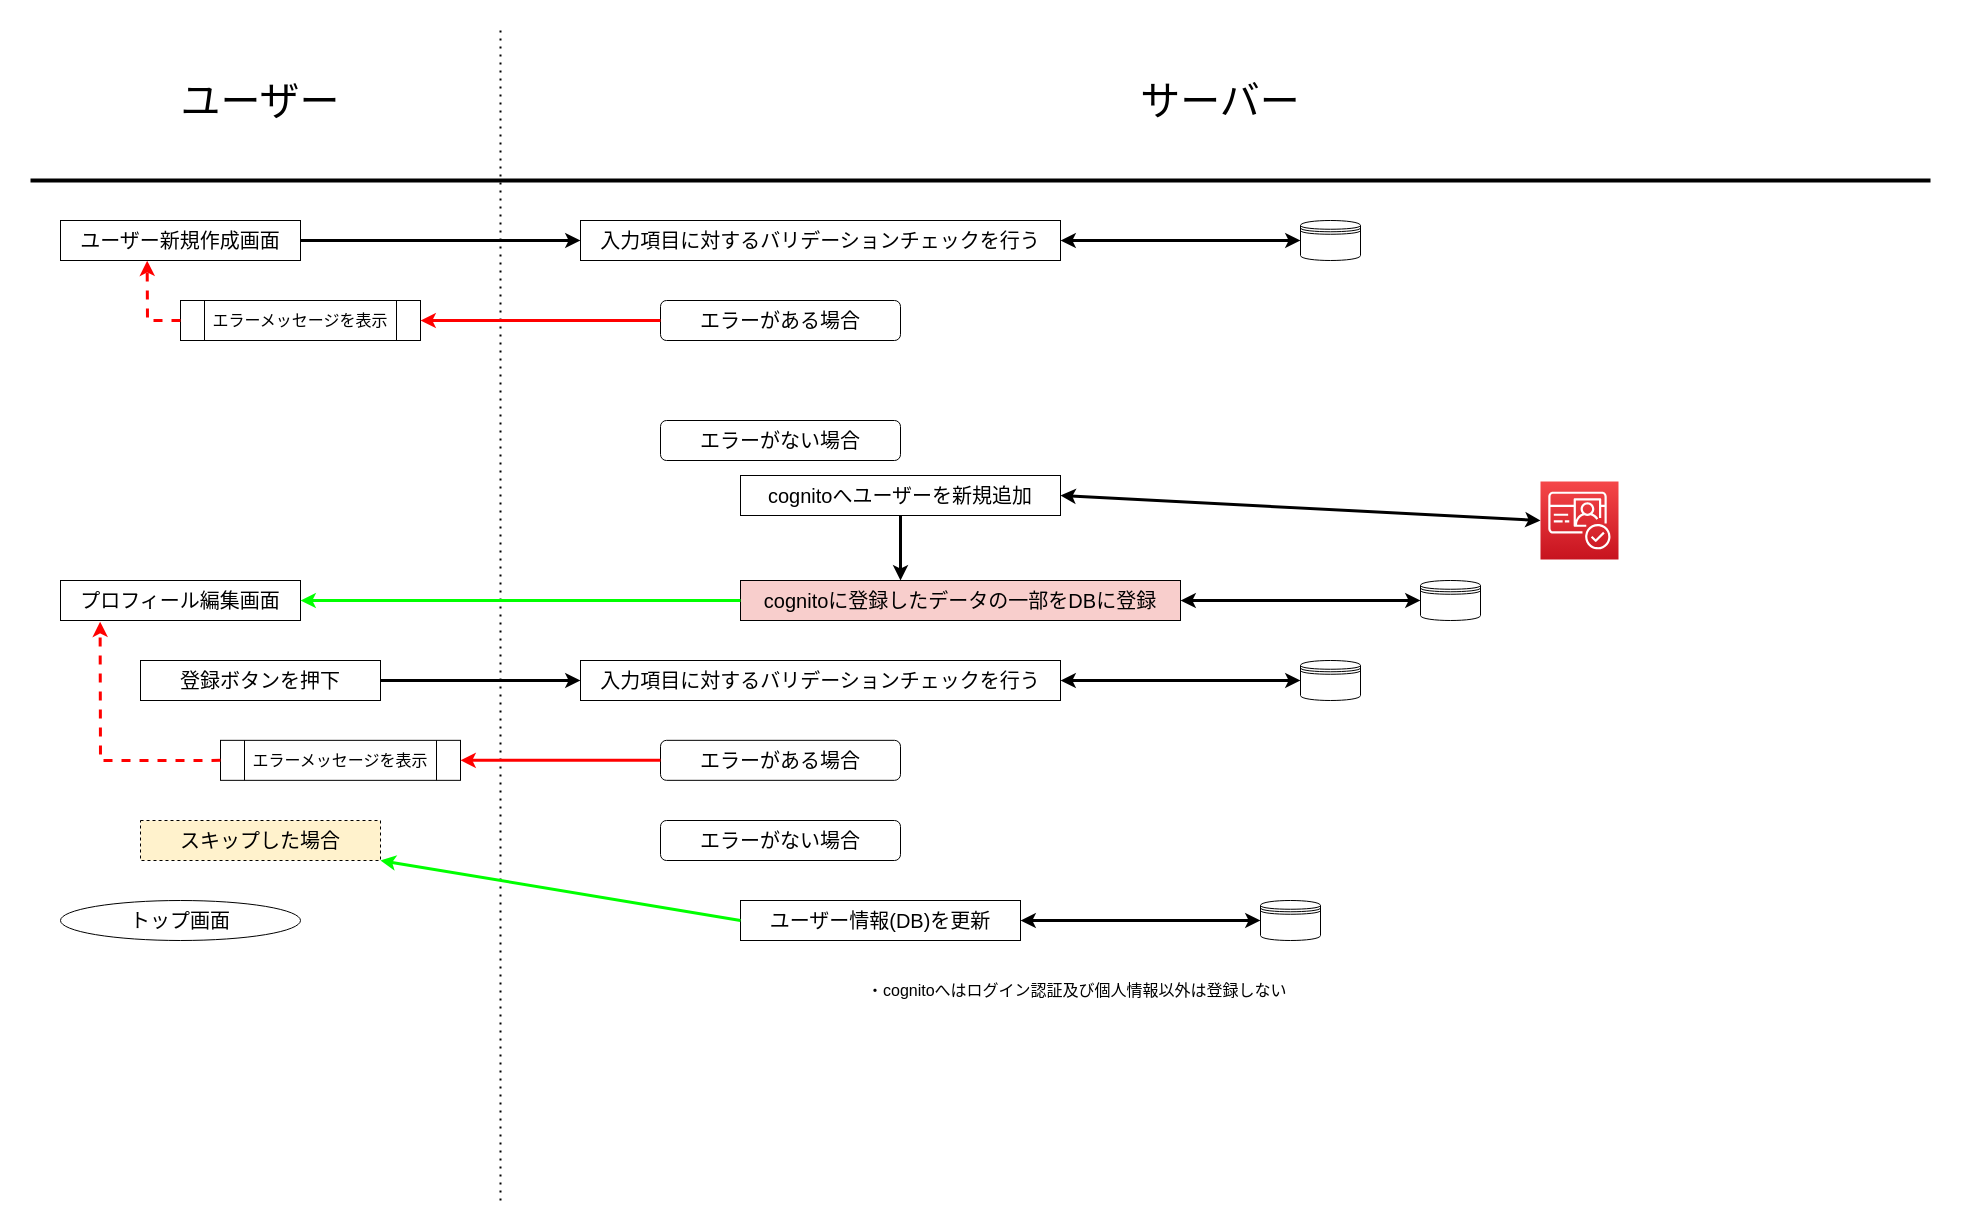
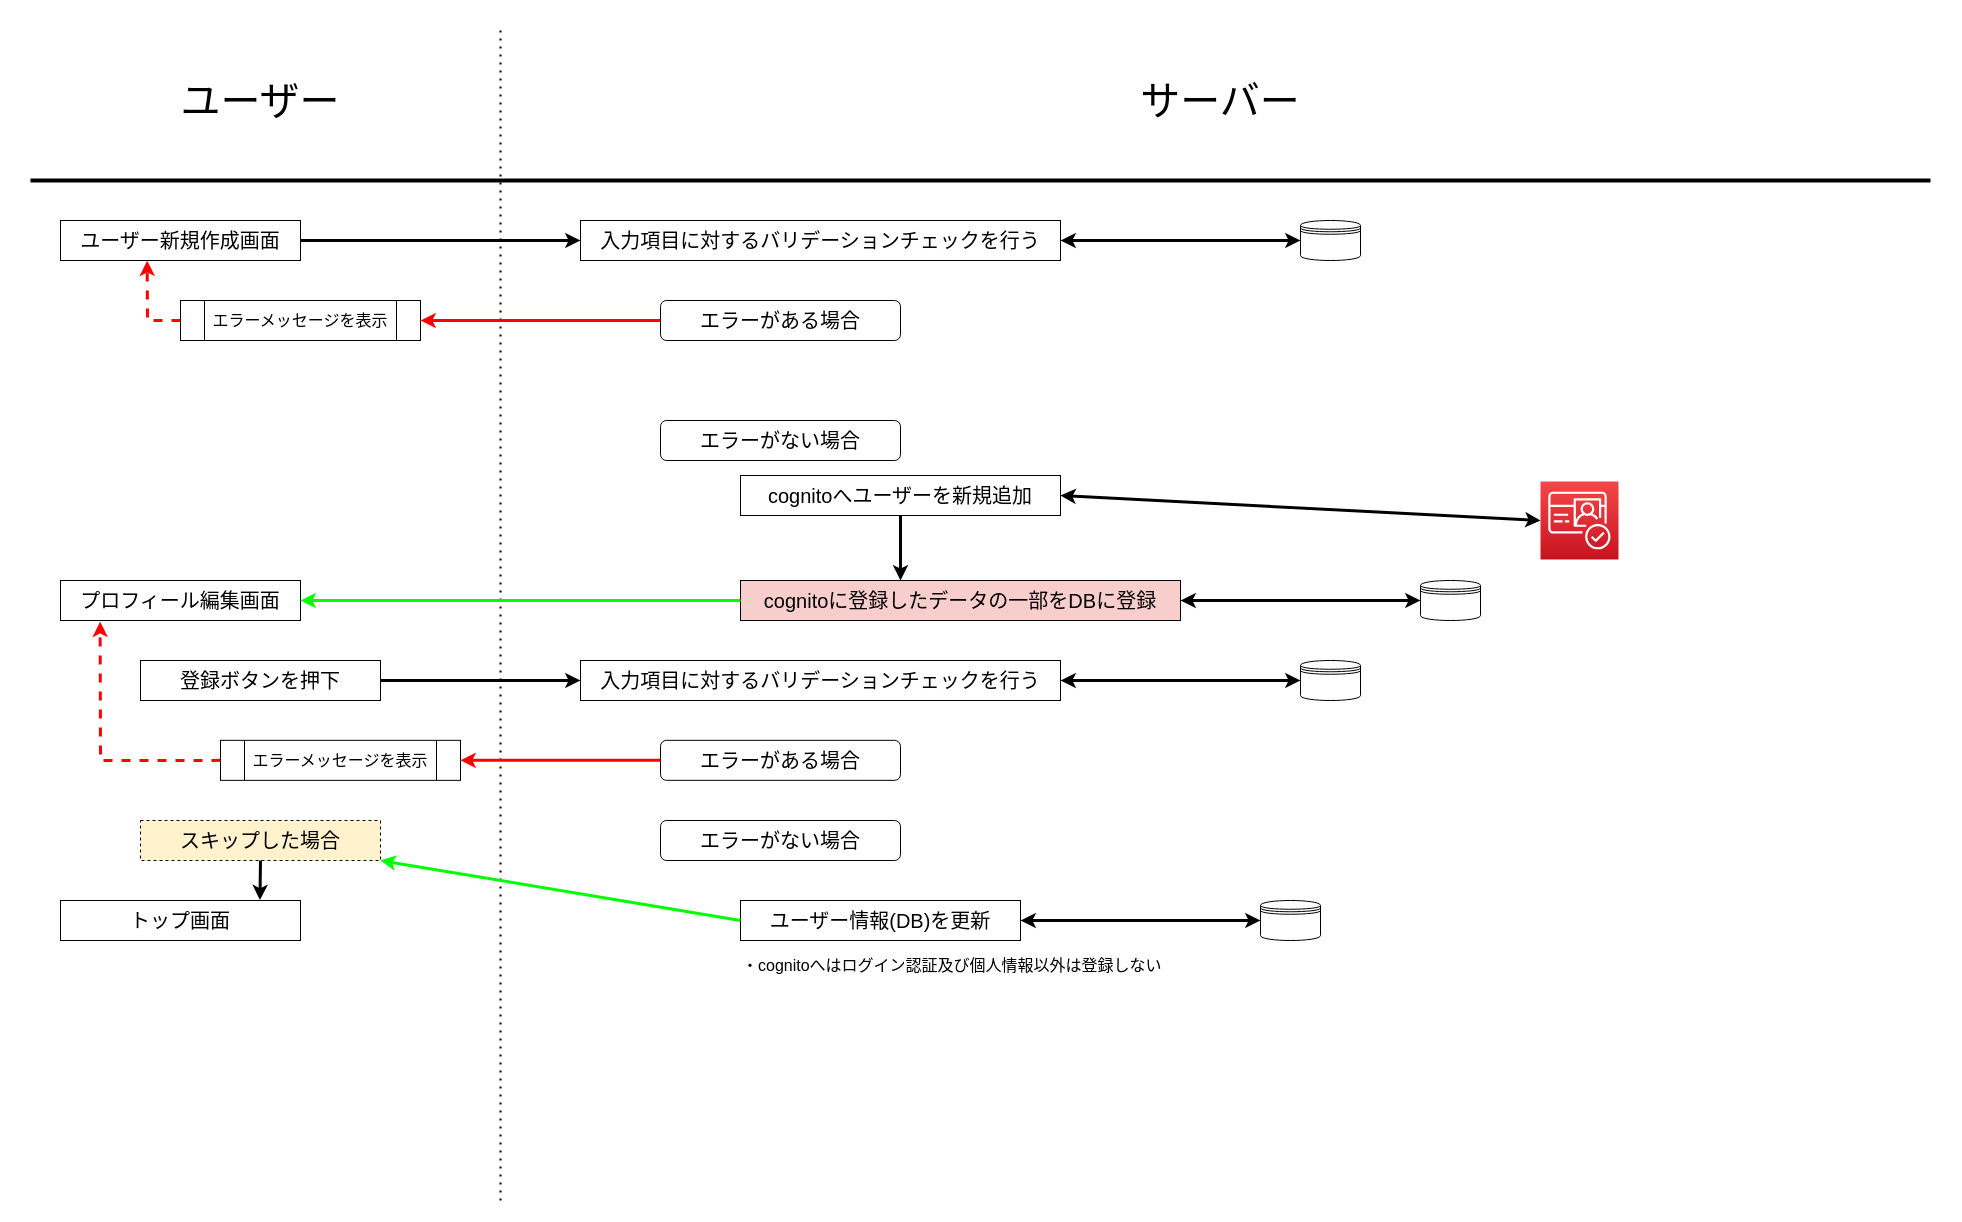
none -> (260, 875)
(181, 921) -> (181, 921)
(1086, 991) -> (961, 966)
